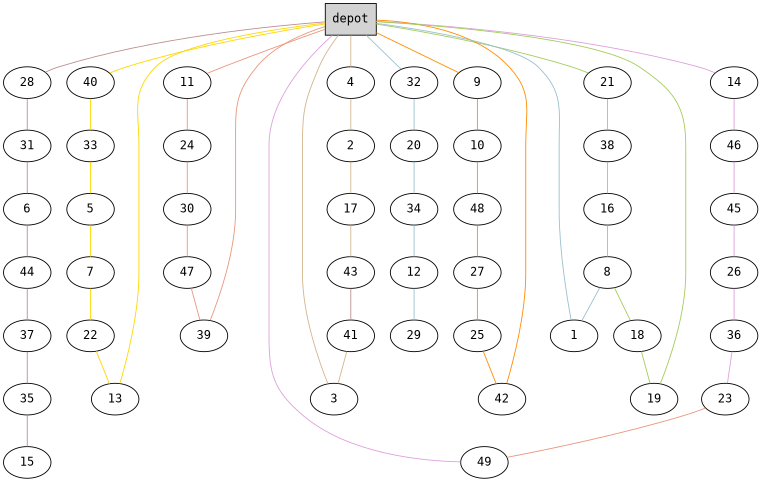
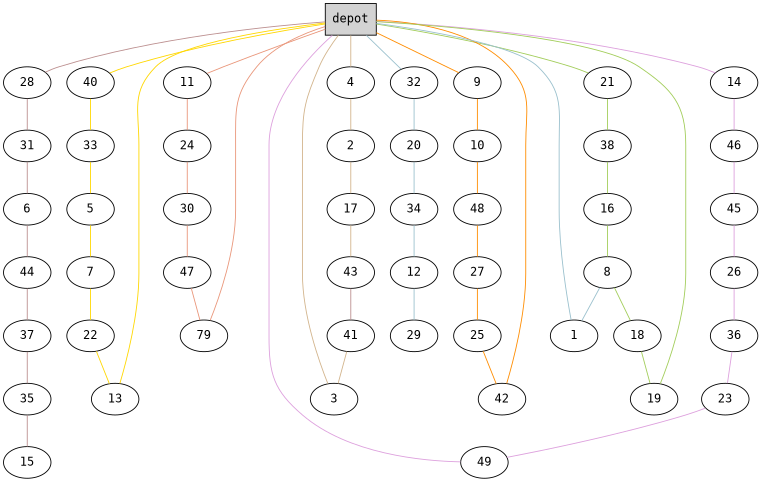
(204, 336) -> (204, 336)
(607, 436) -> (607, 436)
